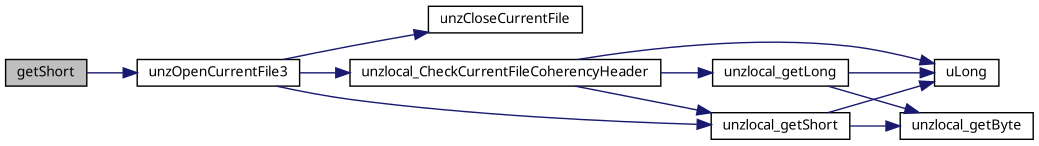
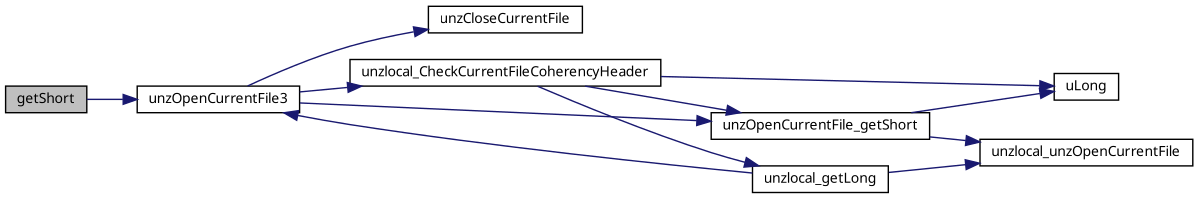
(884, 73) -> (525, 148)
(780, 126) -> (820, 126)
(967, 126) -> (1086, 153)
